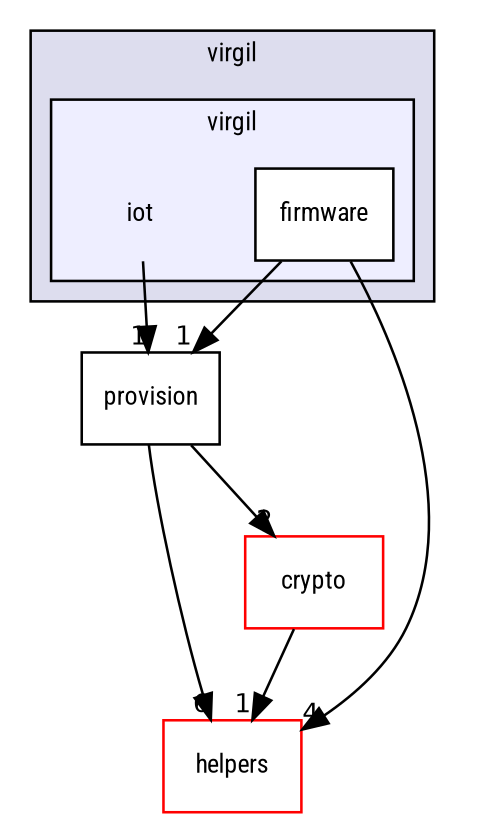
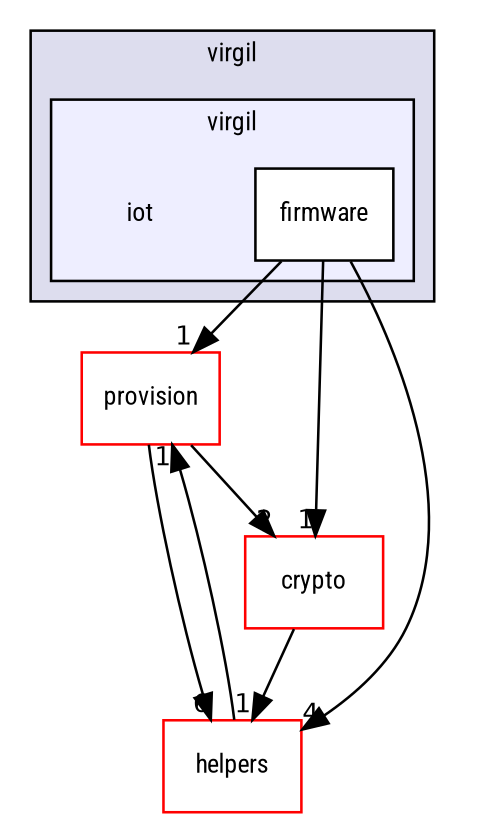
(145, 294) -> (211, 594)
none -> (320, 385)
(151, 398) -> (151, 398)
